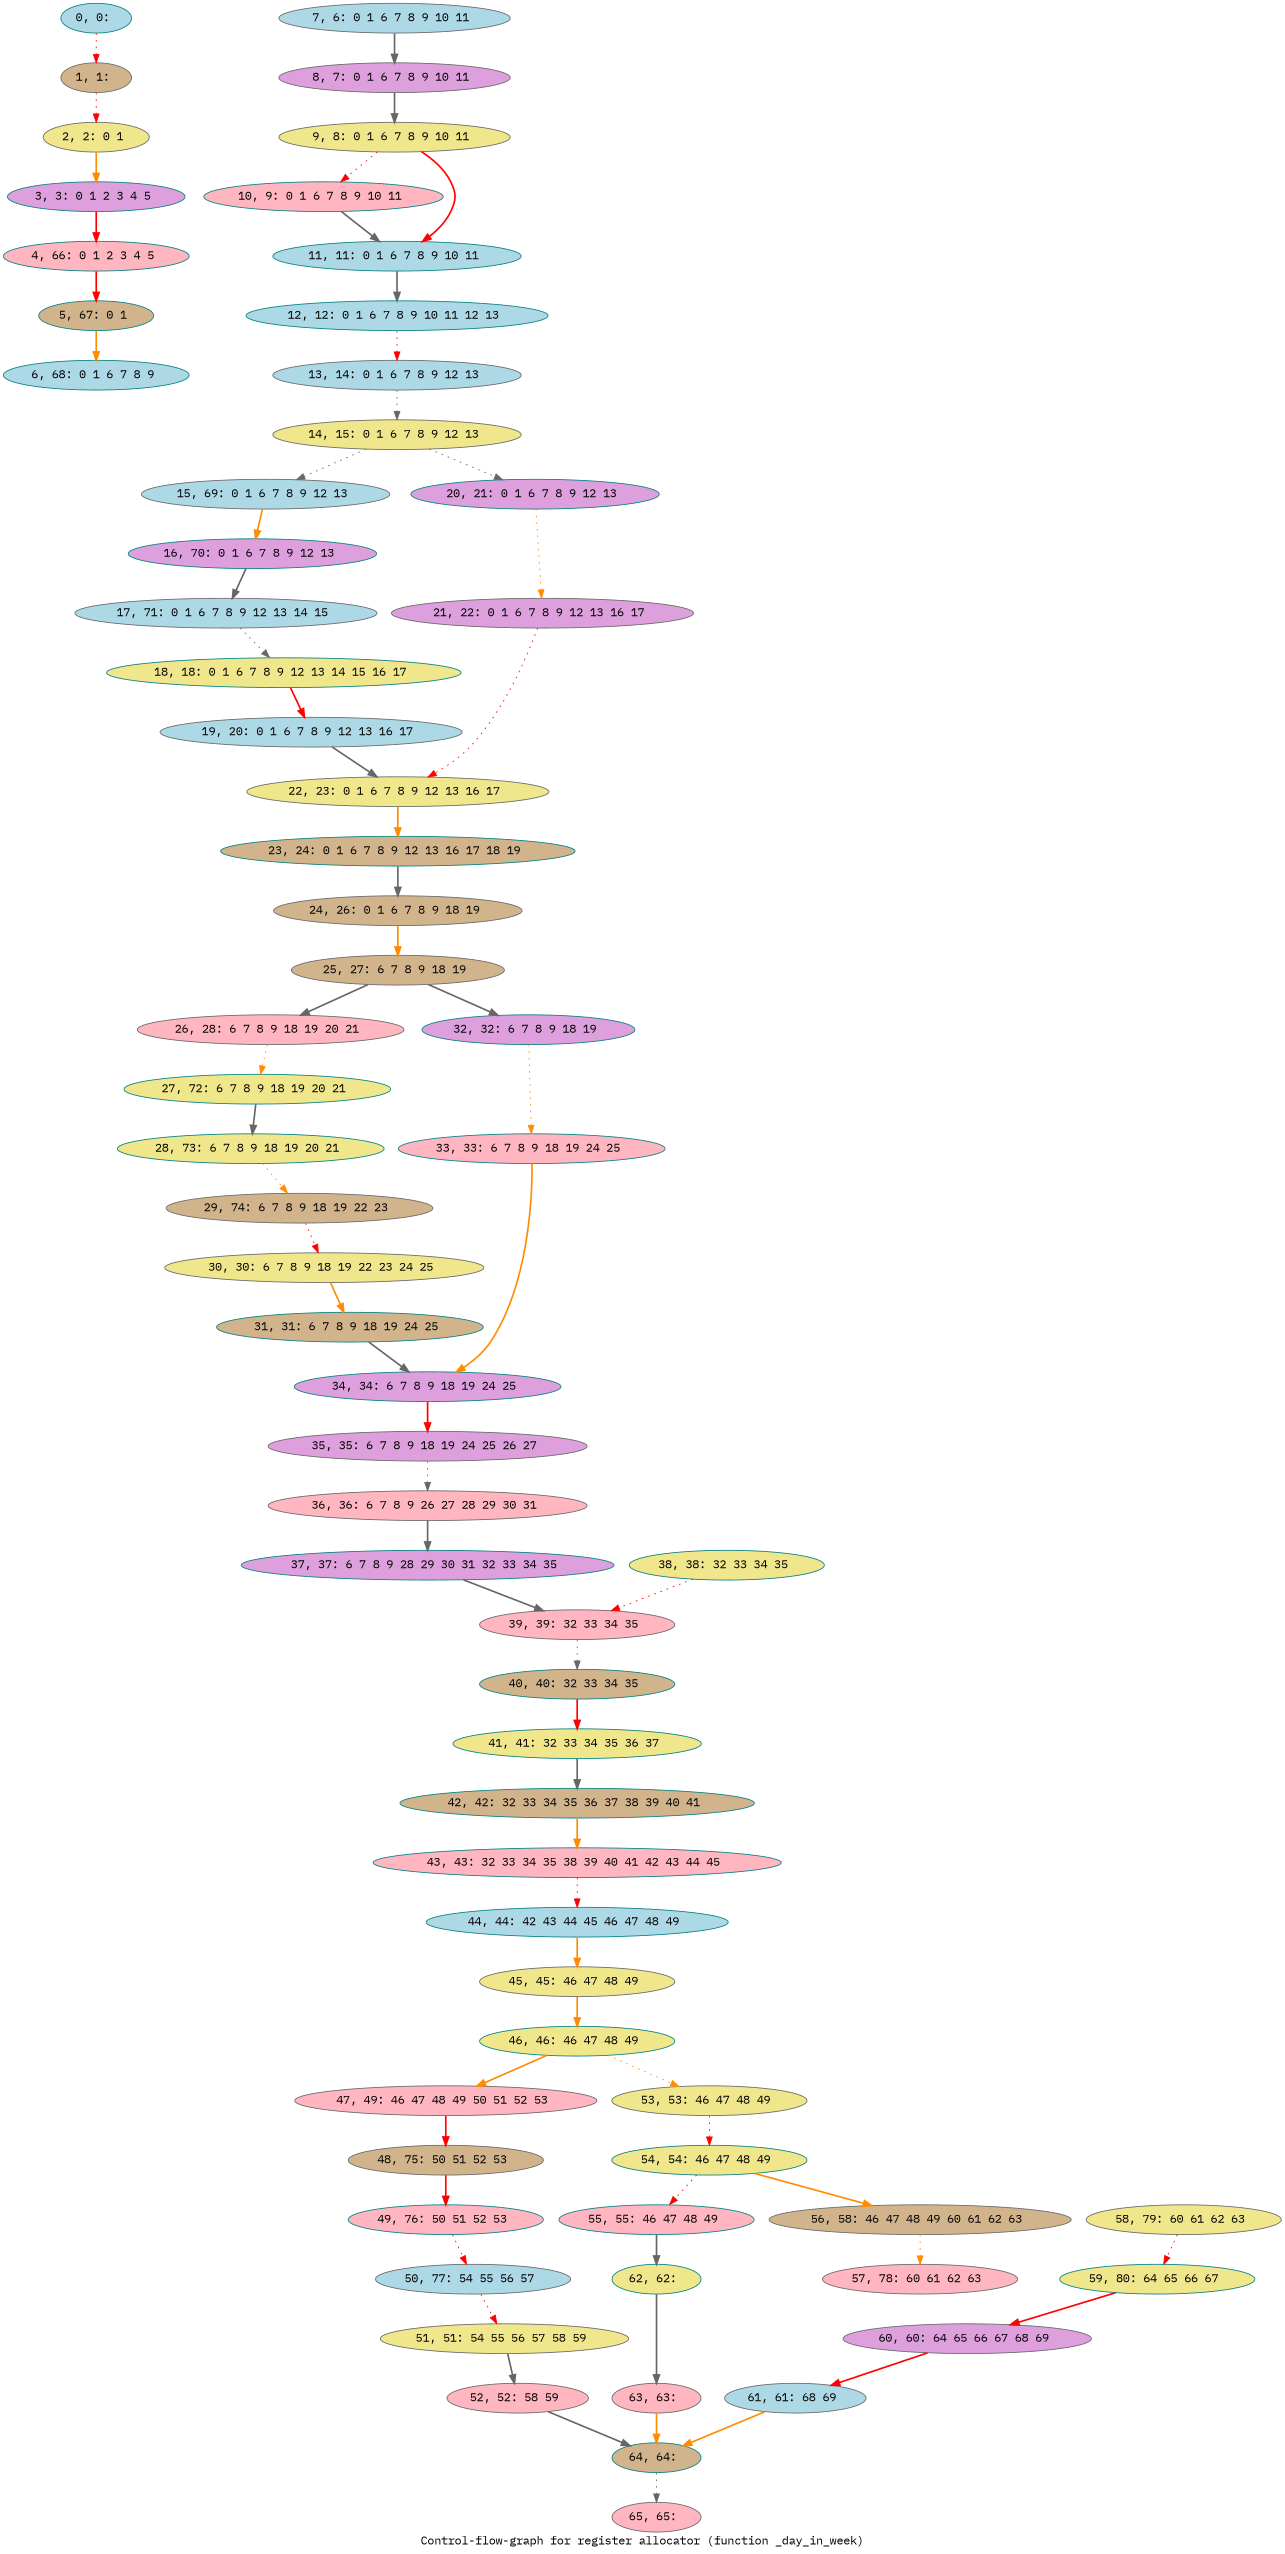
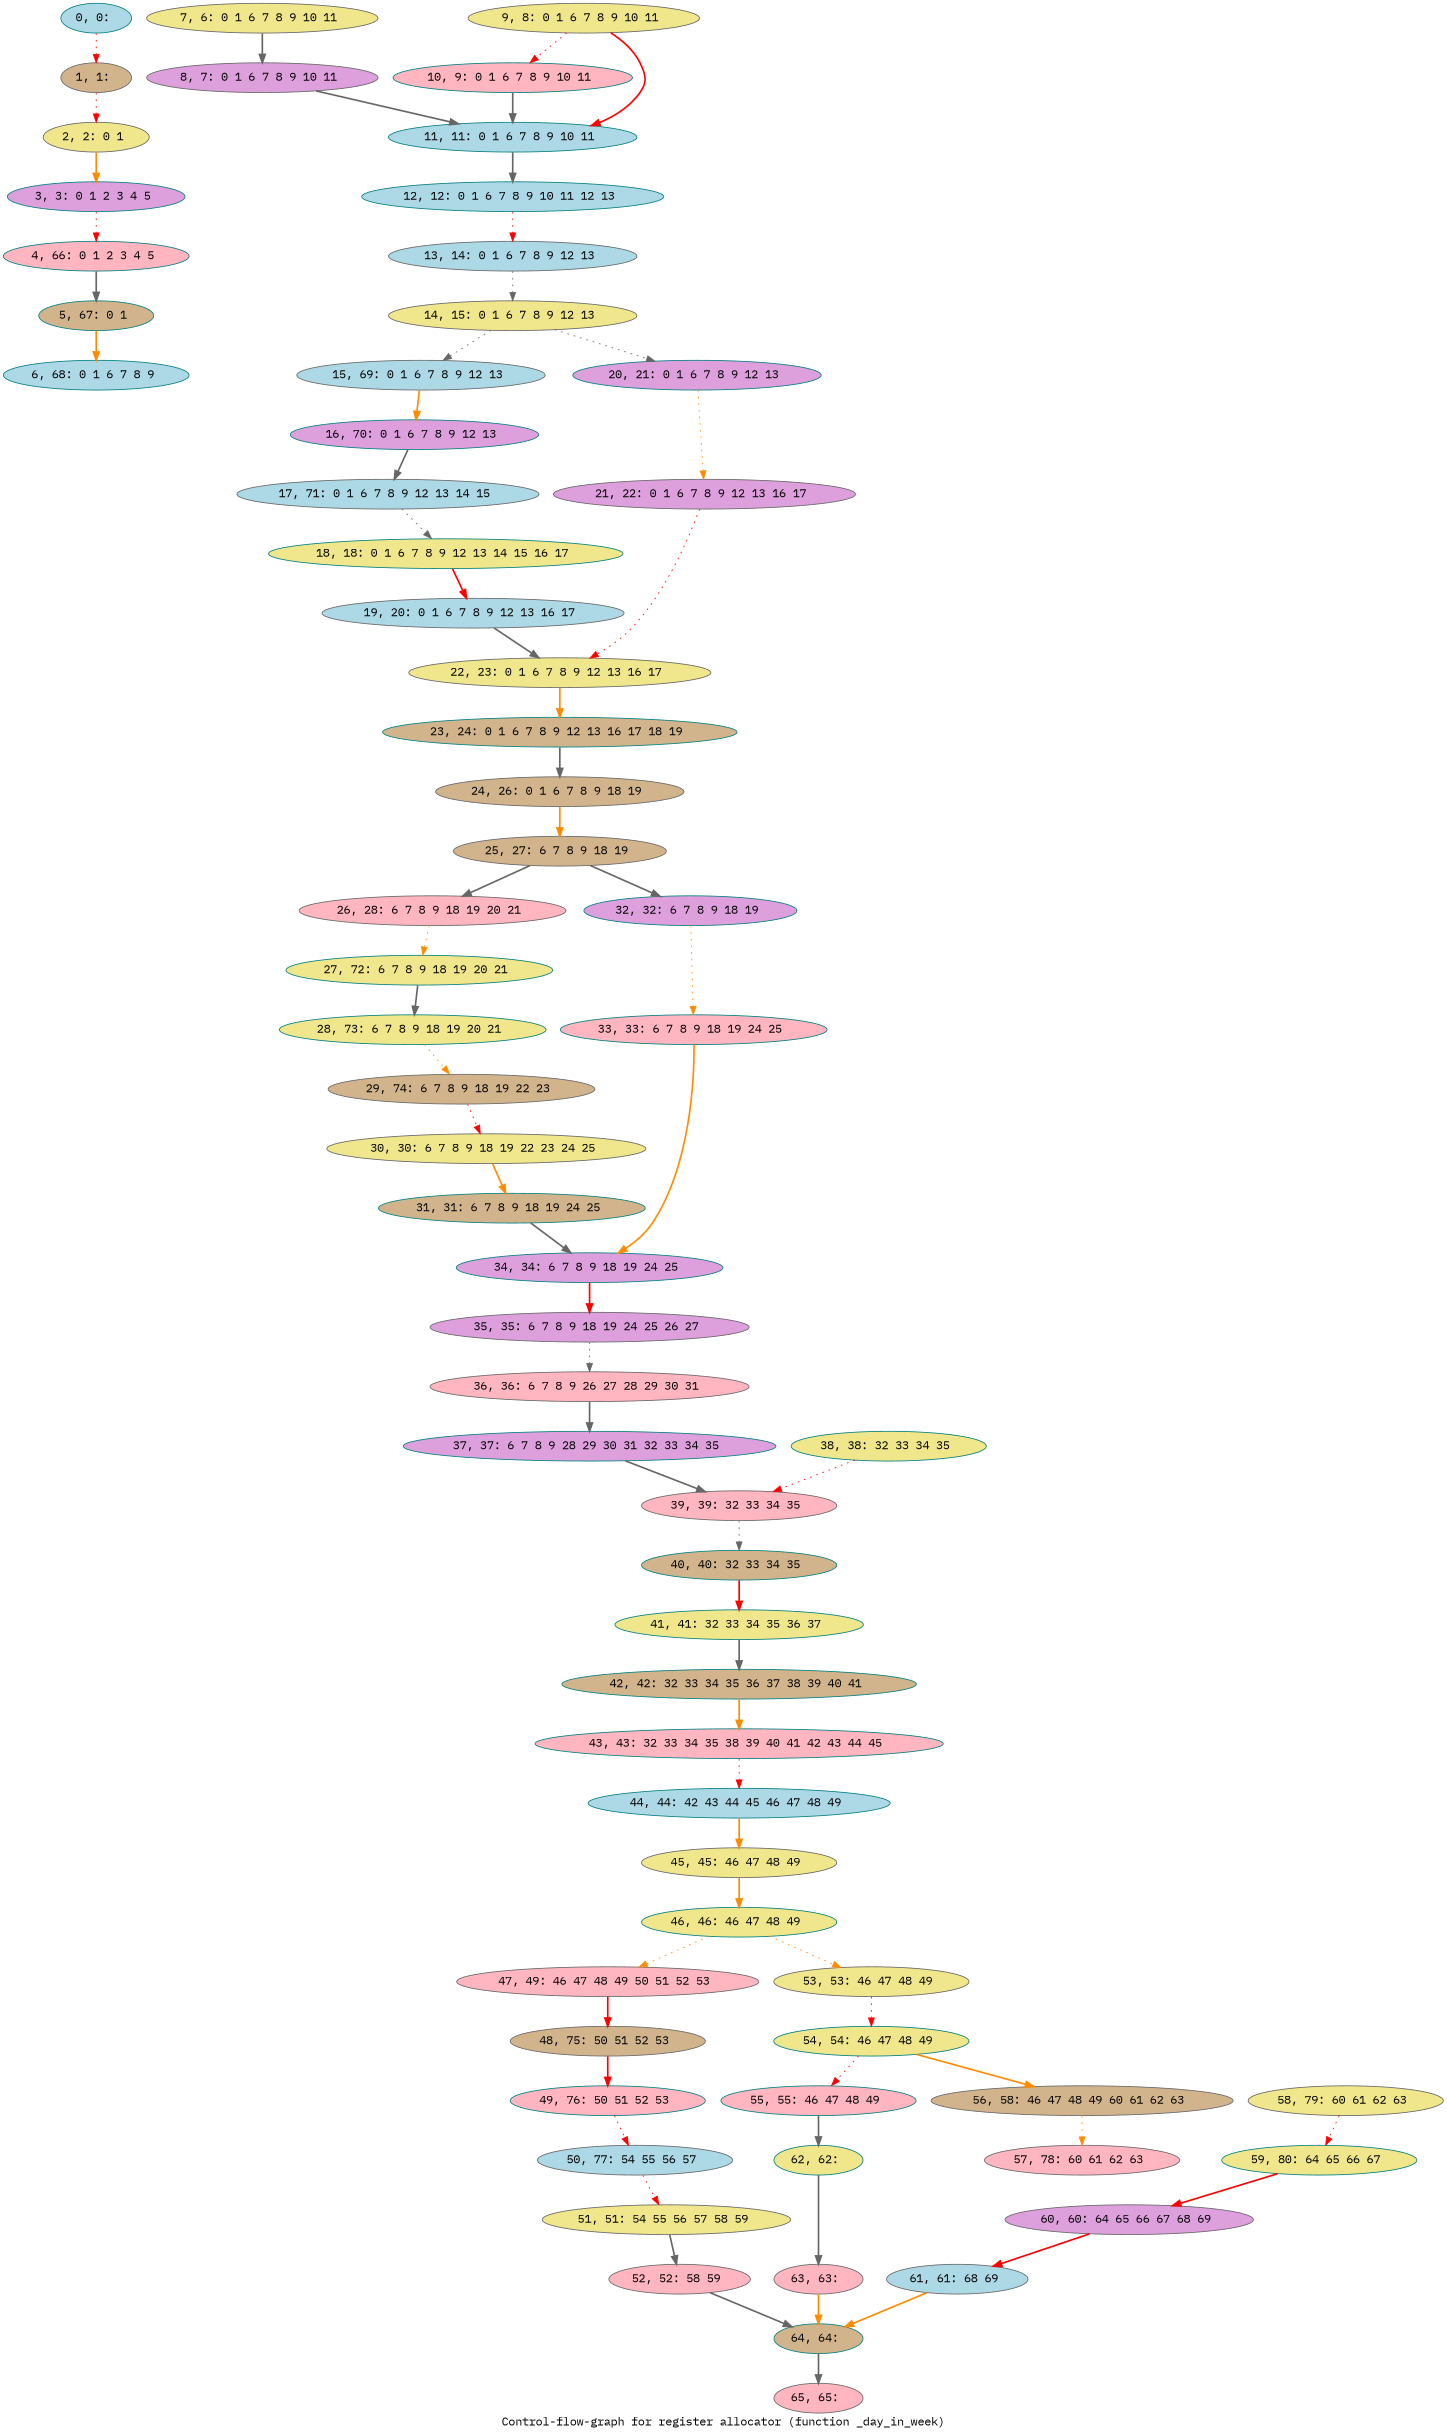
(395, 18) -> (262, 18)
(395, 103) -> (383, 106)
(96, 222) -> (96, 222)
(96, 282) -> (96, 282)
(516, 2069) -> (678, 1950)
(657, 2483) -> (818, 2364)
